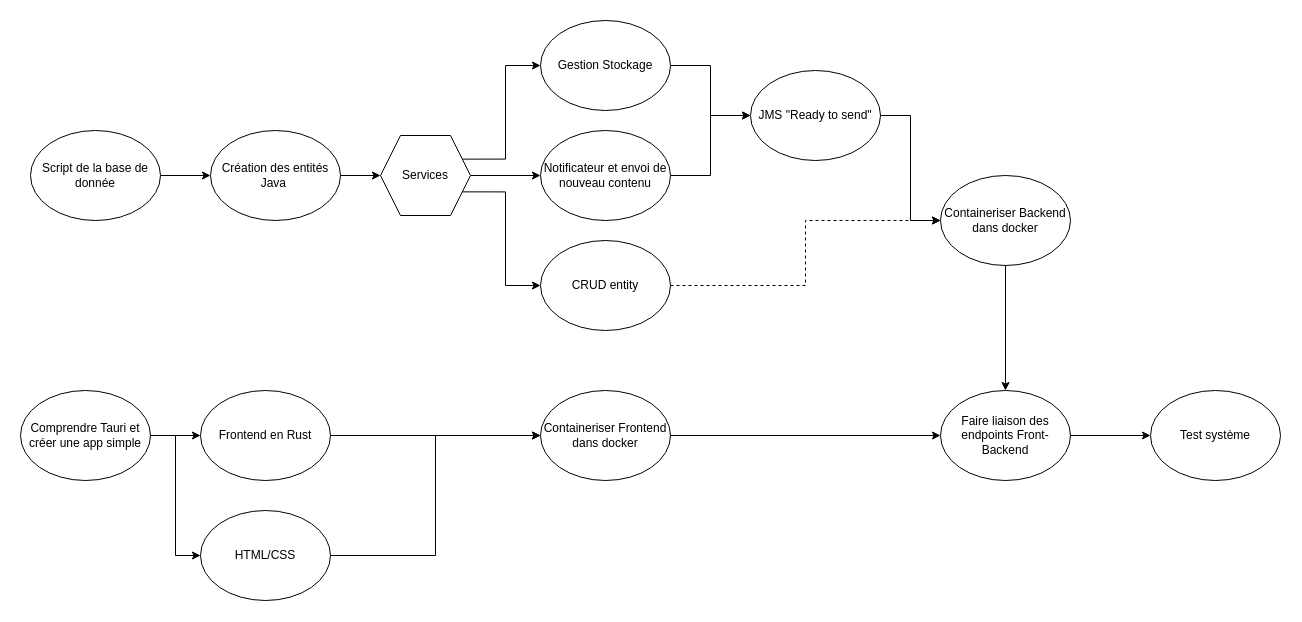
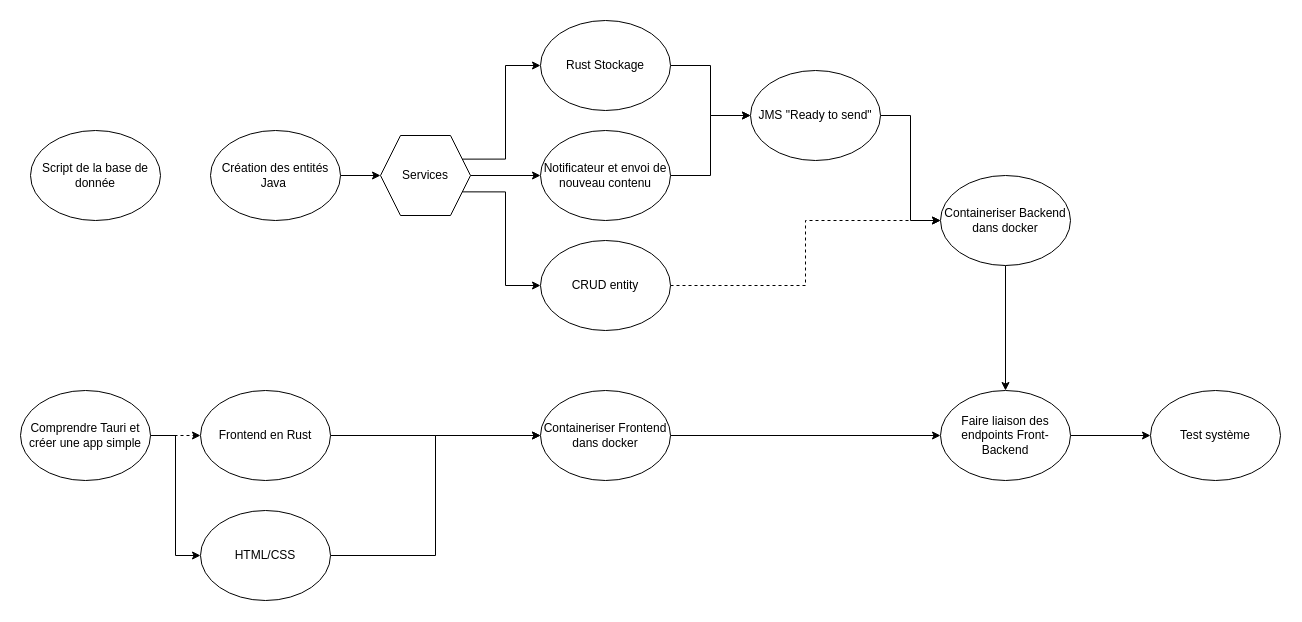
(606, 66) -> (606, 66)
(182, 176) -> none
(185, 436) -> (185, 436)
